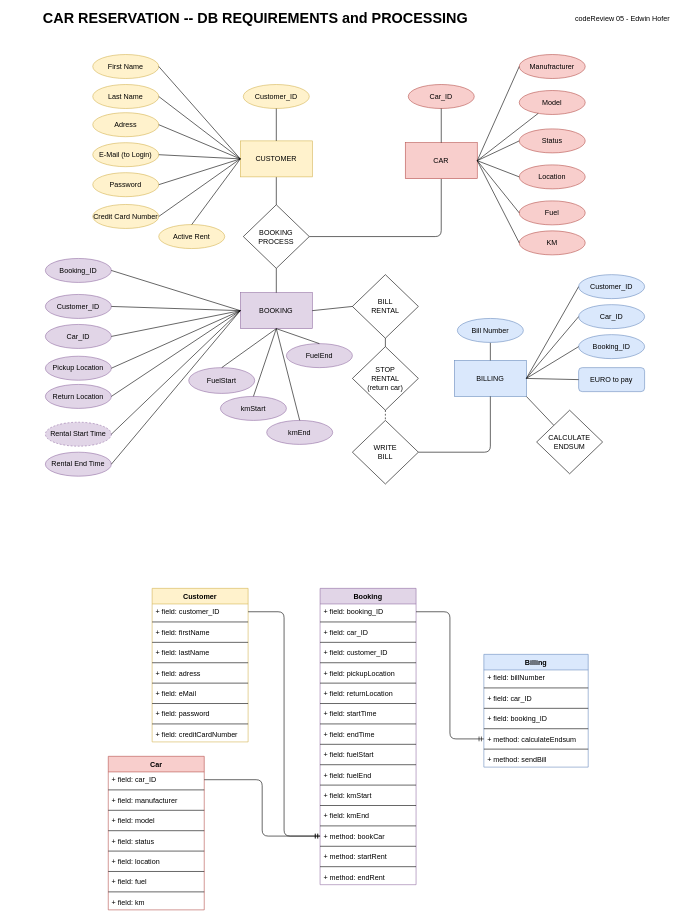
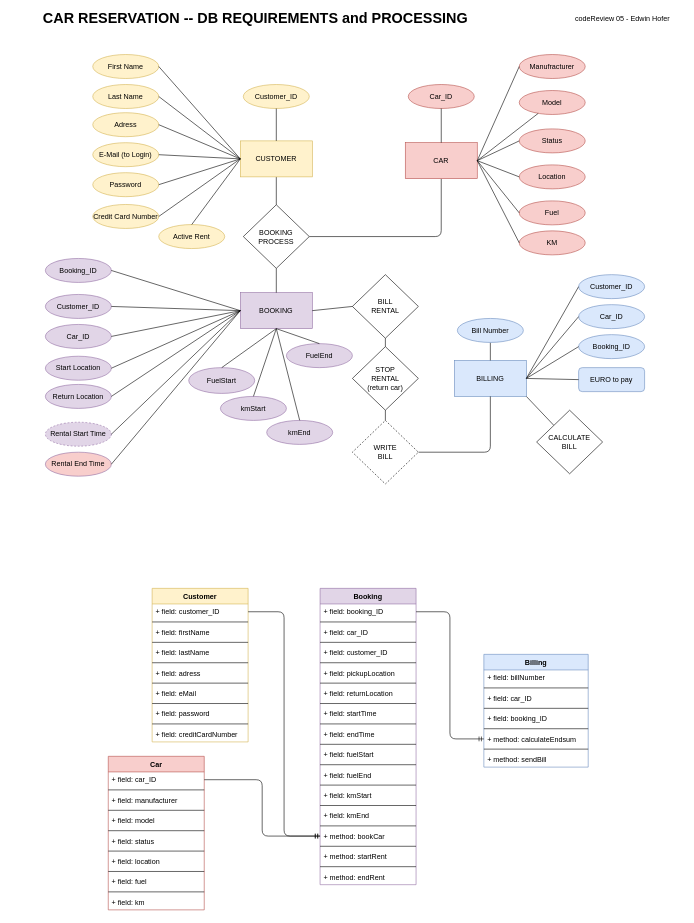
(78, 368) -> (78, 368)
(386, 415) -> (386, 415)
(570, 442) -> (570, 442)
(386, 452) -> (386, 452)
(78, 464) -> (78, 464)
